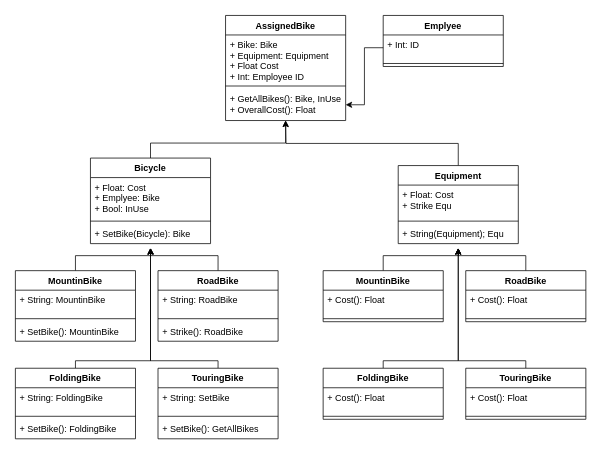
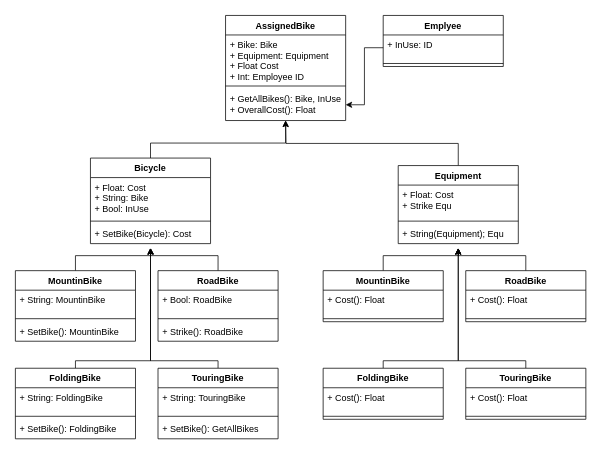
(406, 45) -> (411, 45)
(123, 188) -> (123, 188)
(147, 234) -> (148, 234)
(202, 300) -> (196, 300)
(200, 398) -> (209, 398)
